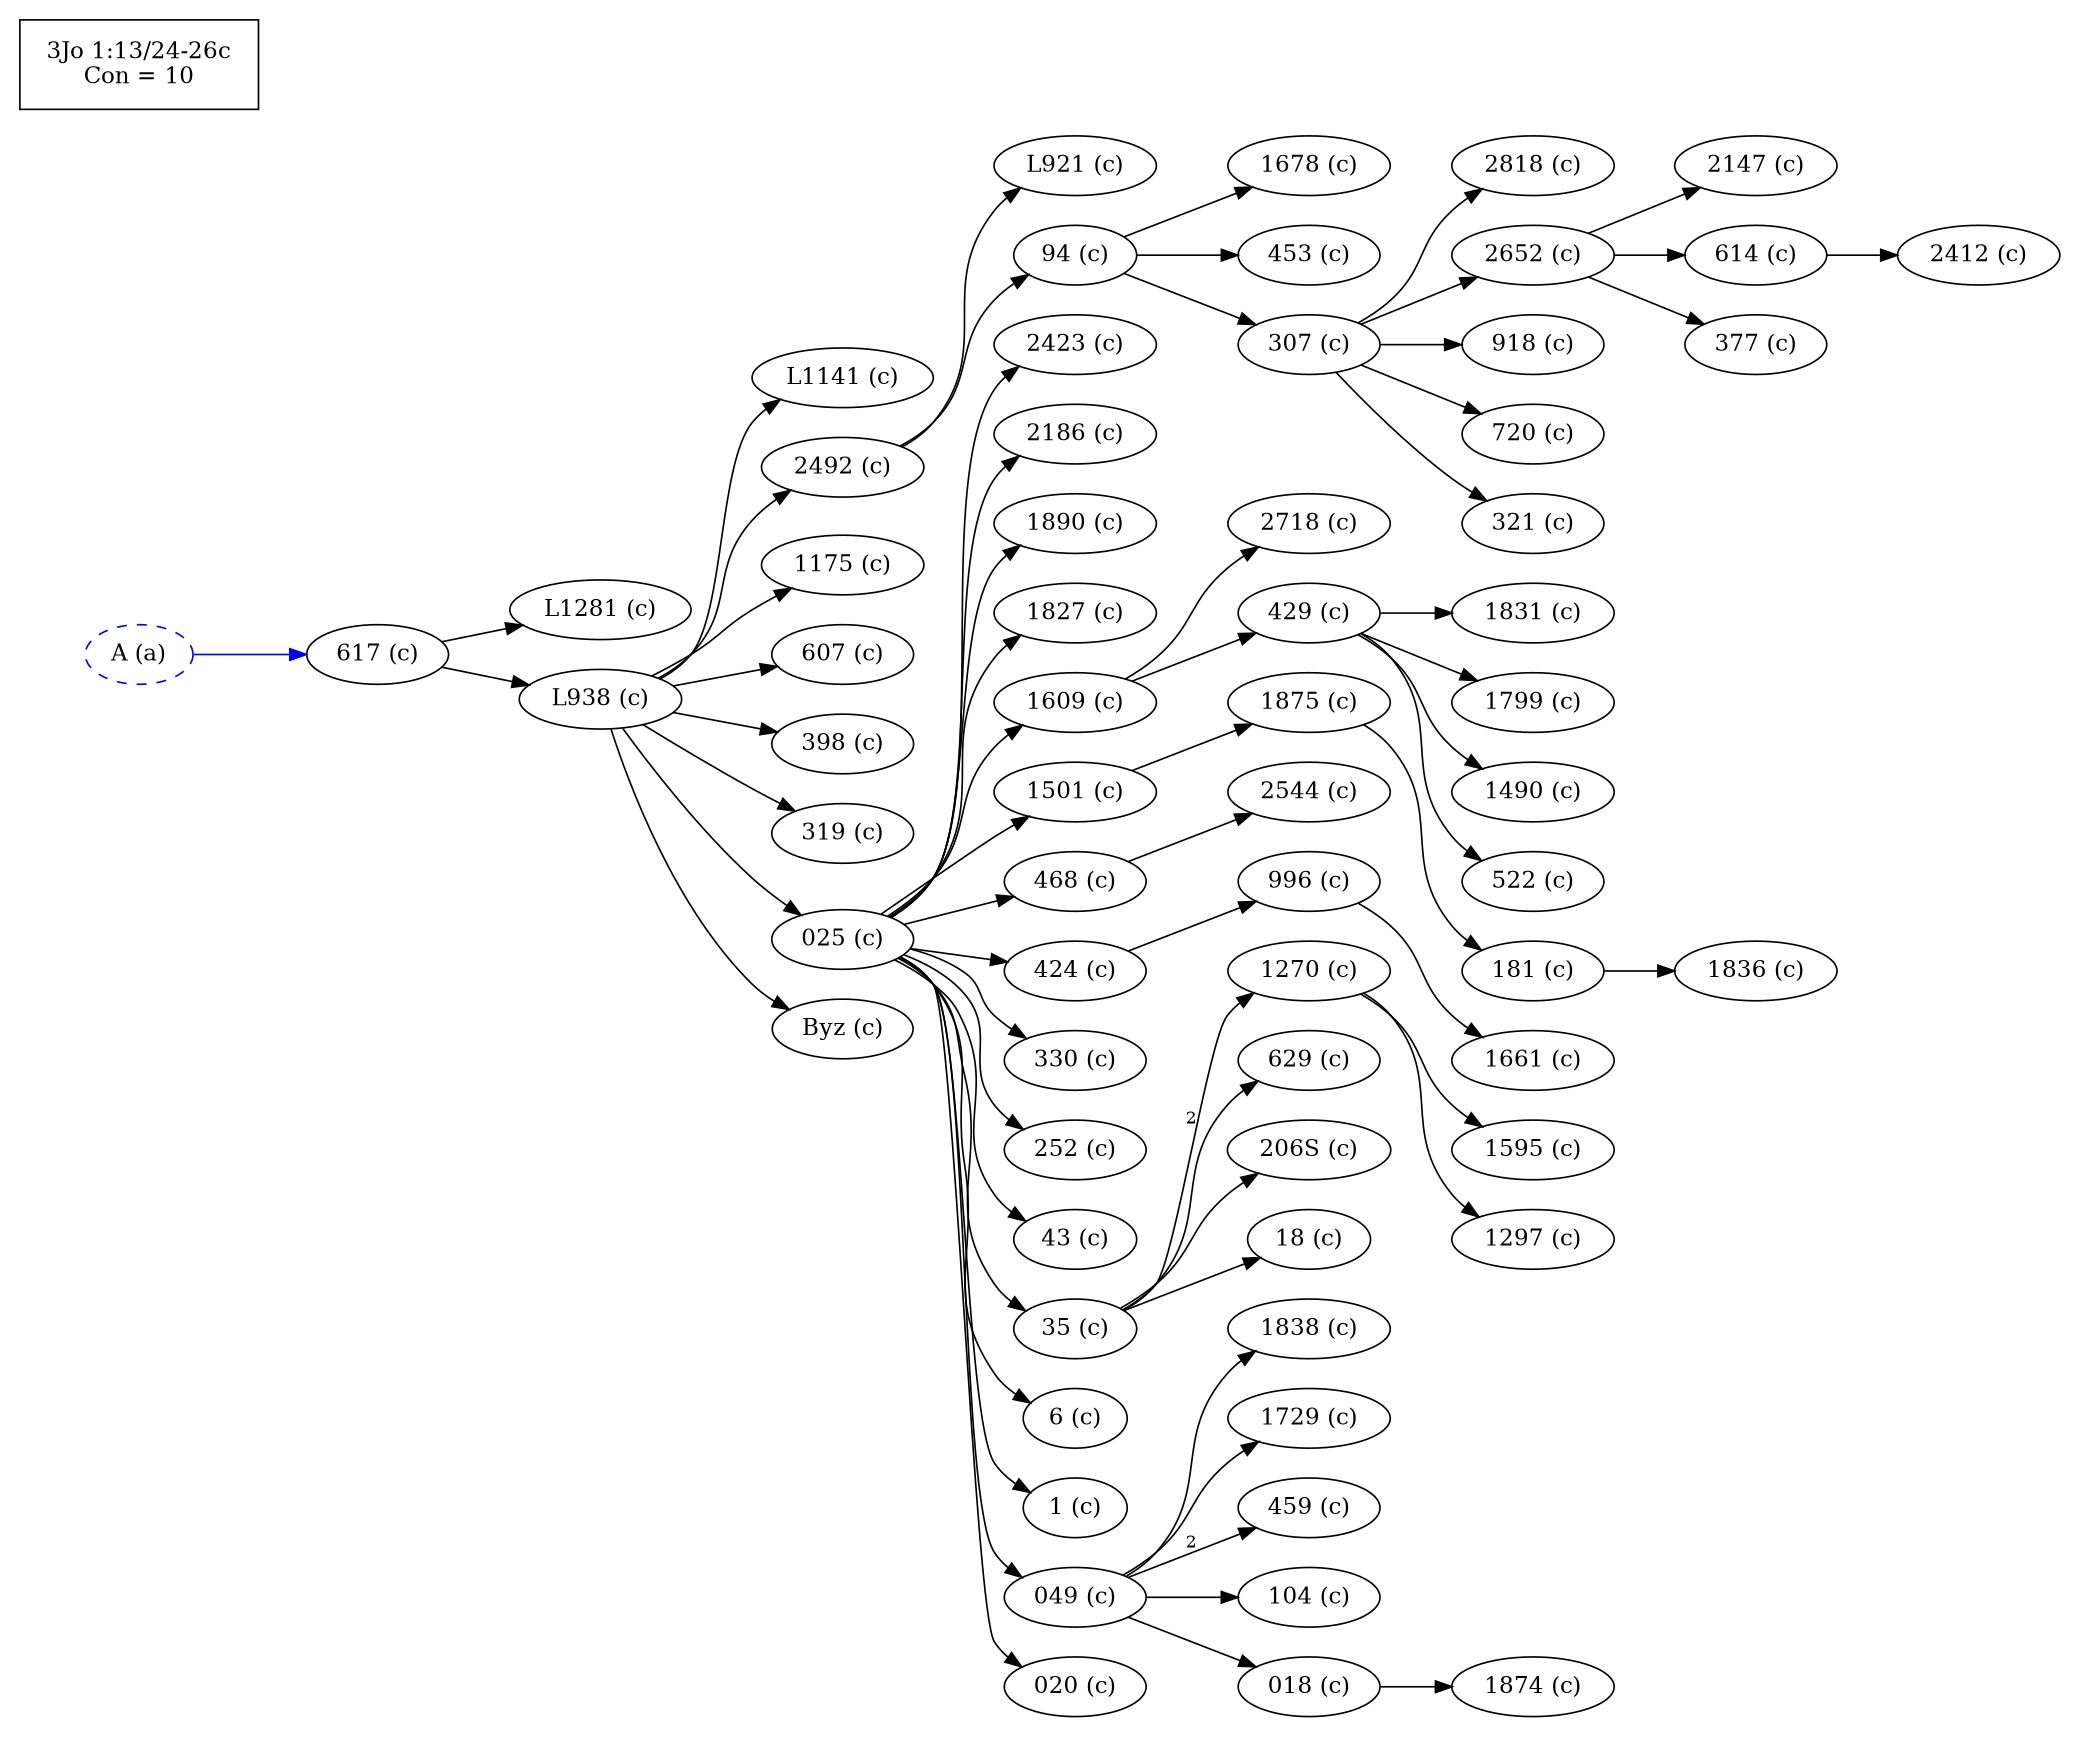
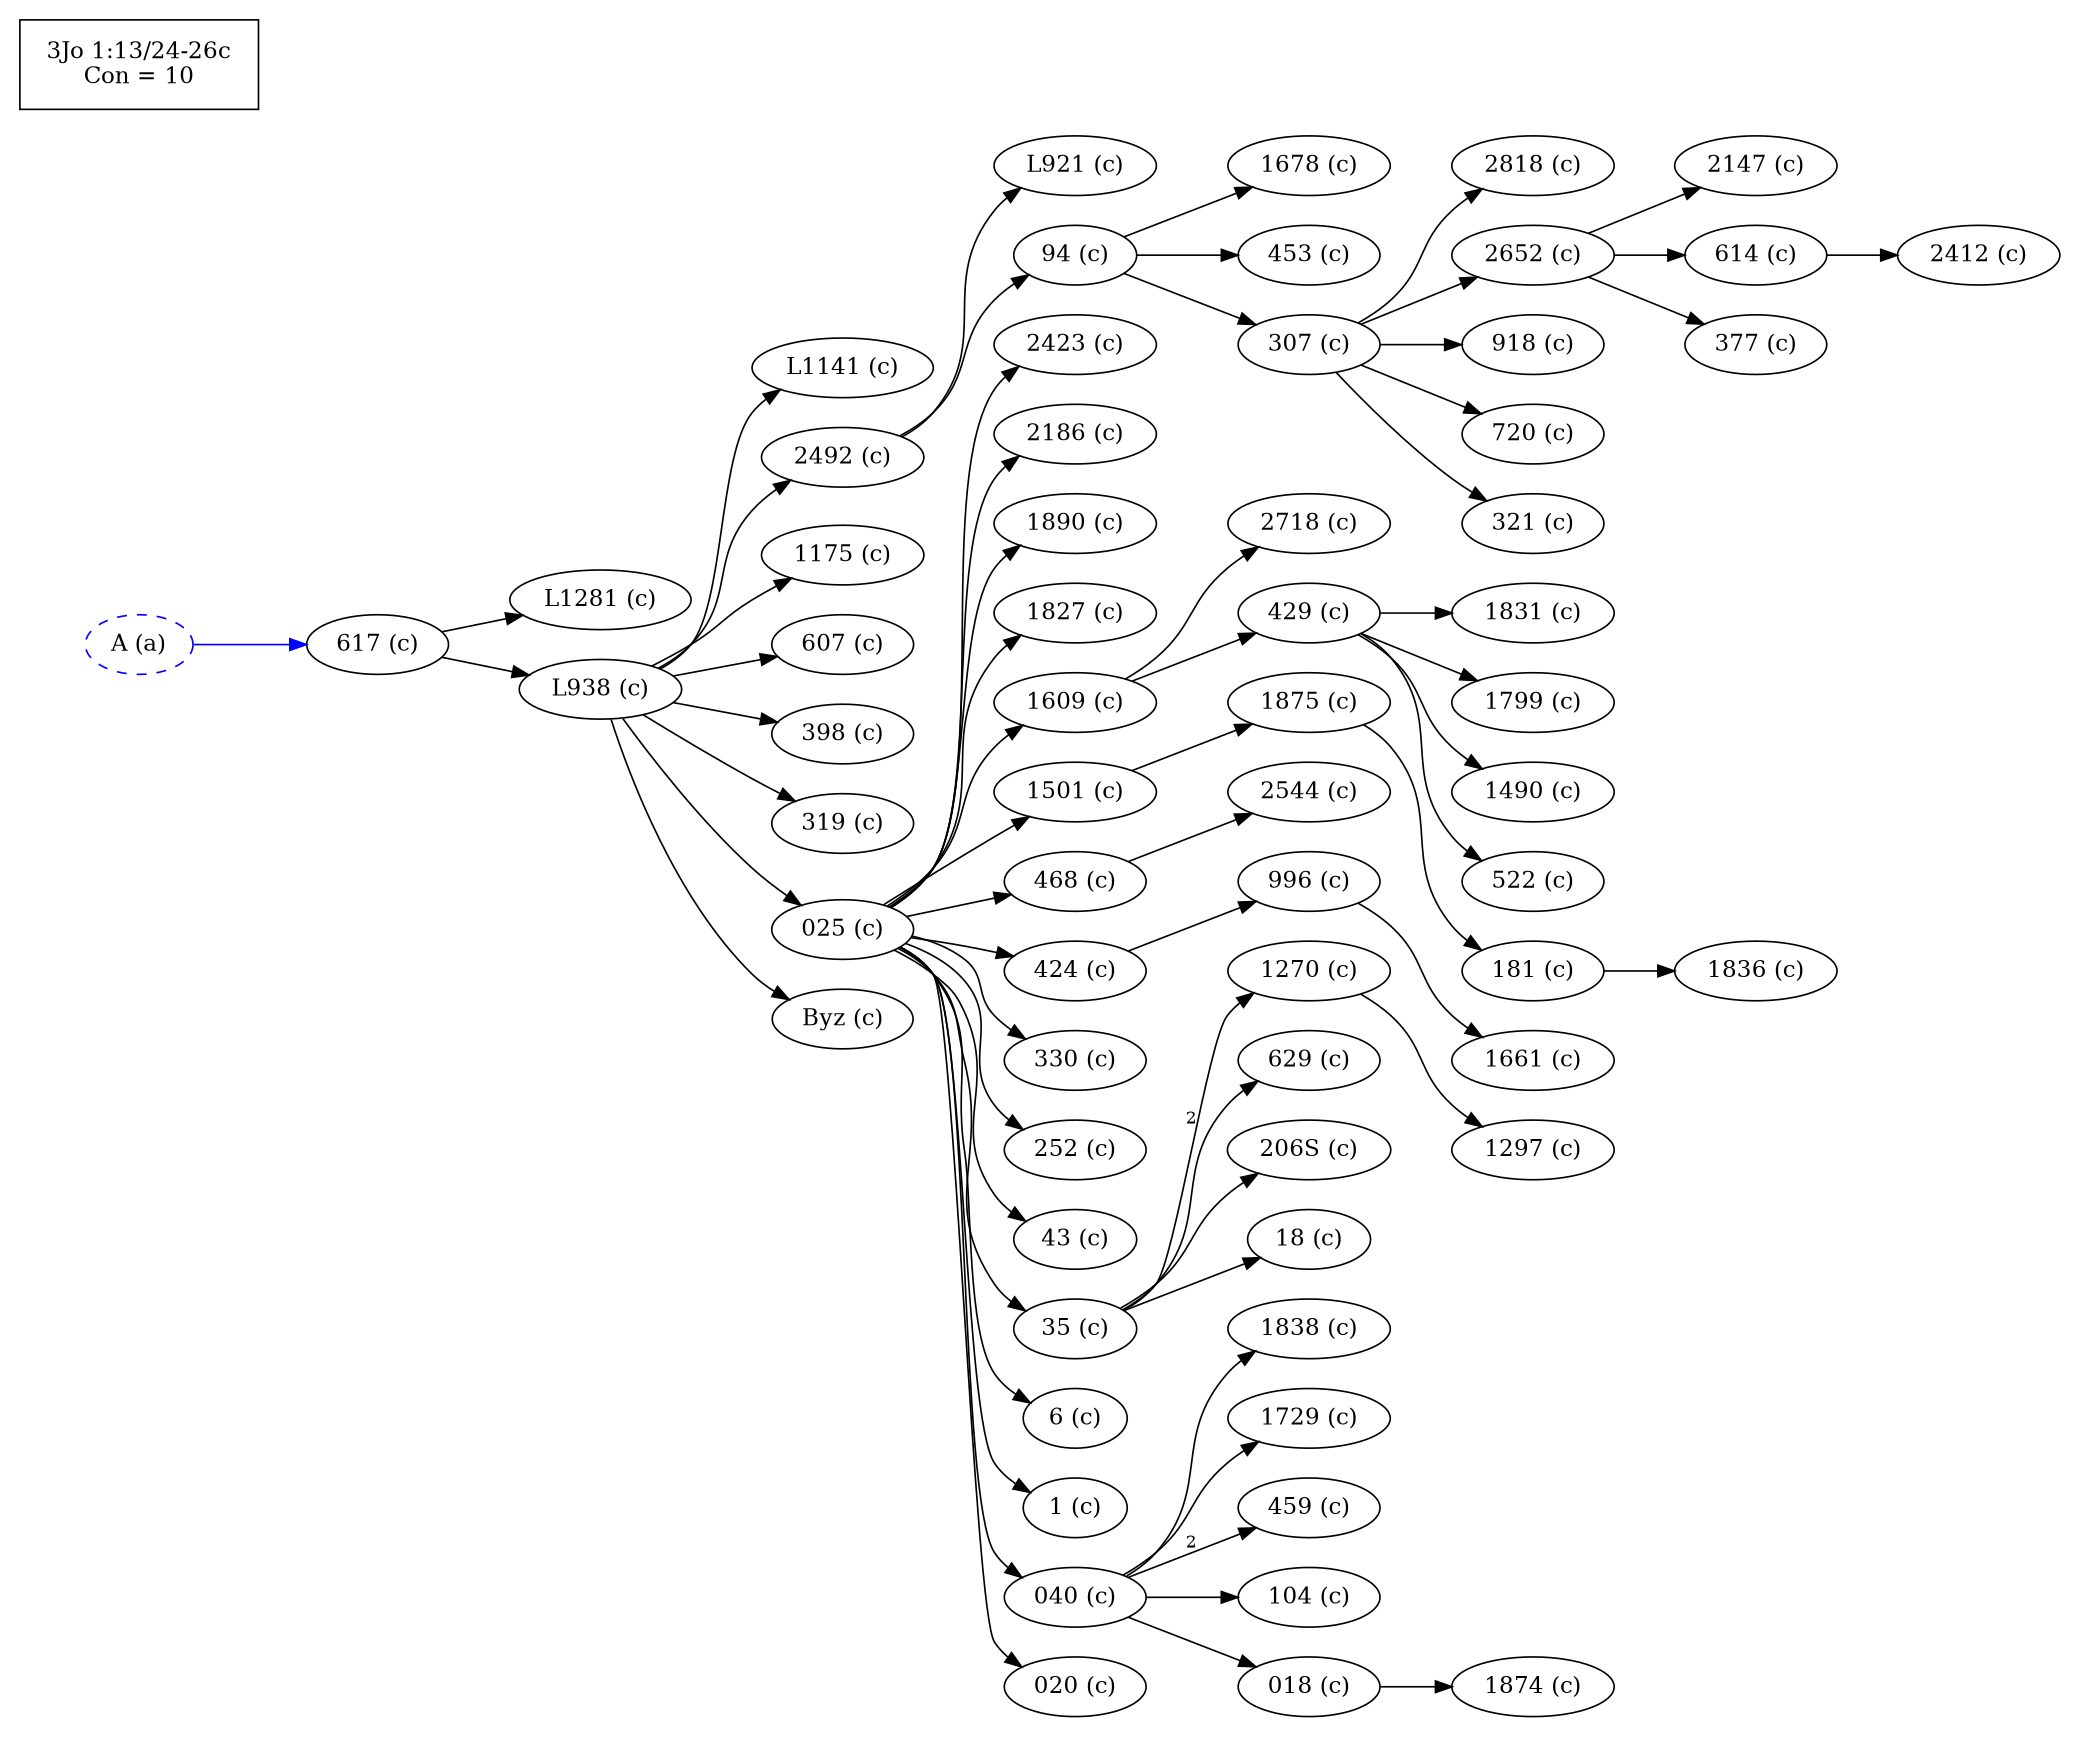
(1533, 1150) -> none
(1075, 1597) -> (1075, 1597)
